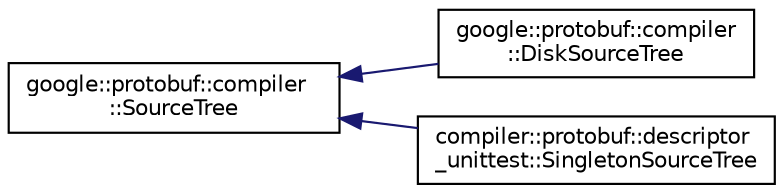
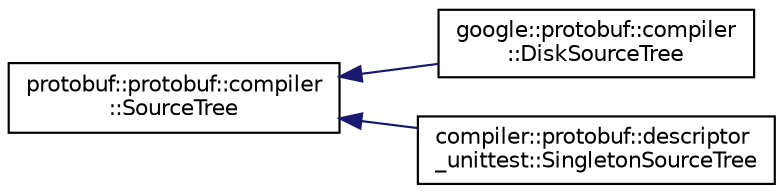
(174, 98) -> (174, 98)
